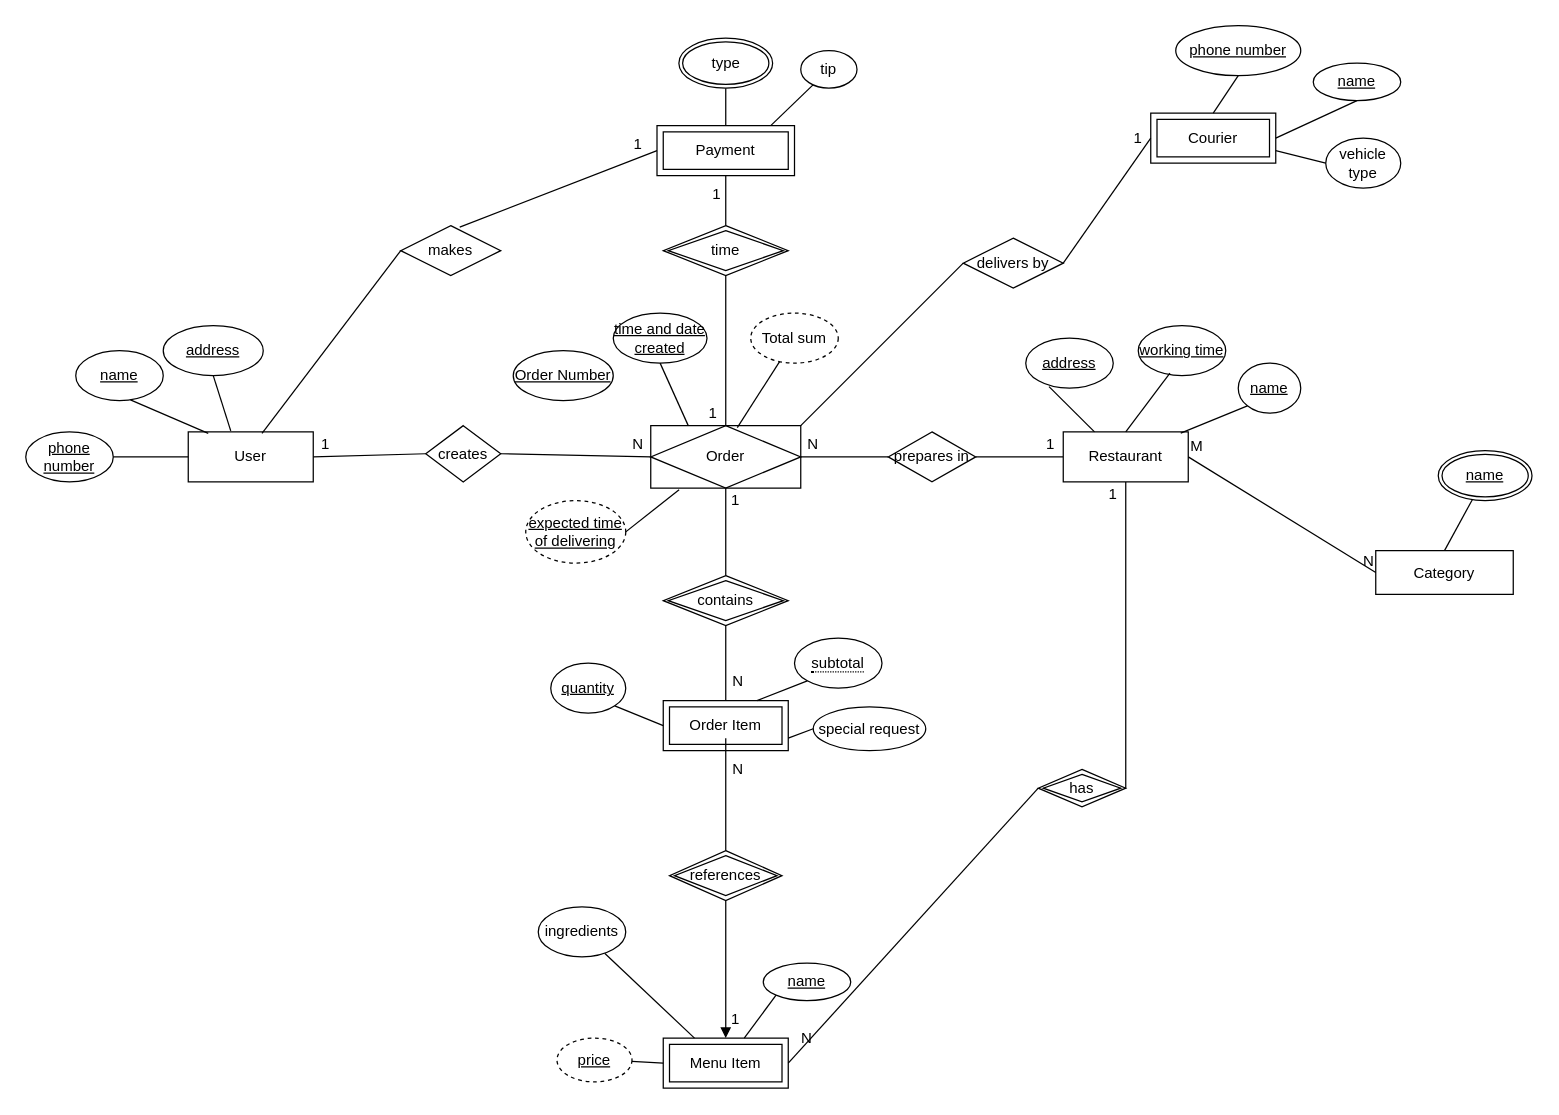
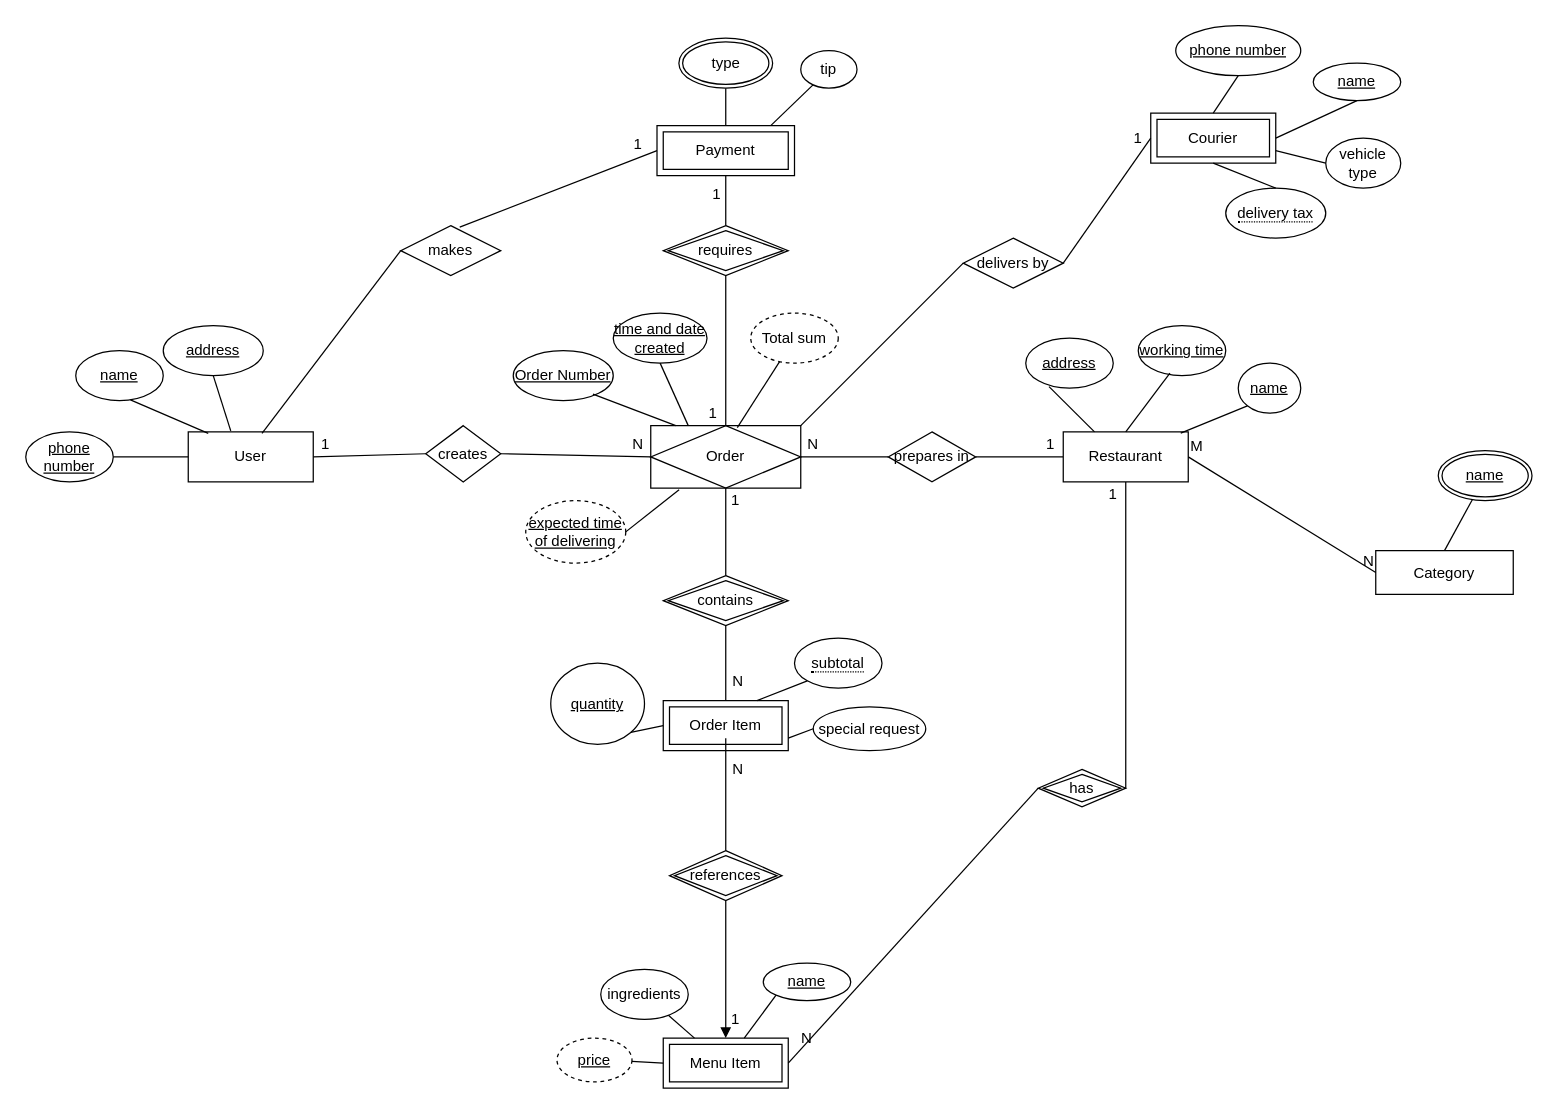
none -> (1244, 175)
none -> (1276, 213)
(726, 251) -> (726, 251)
none -> (634, 410)
(588, 688) -> (598, 704)
(582, 932) -> (644, 994)
